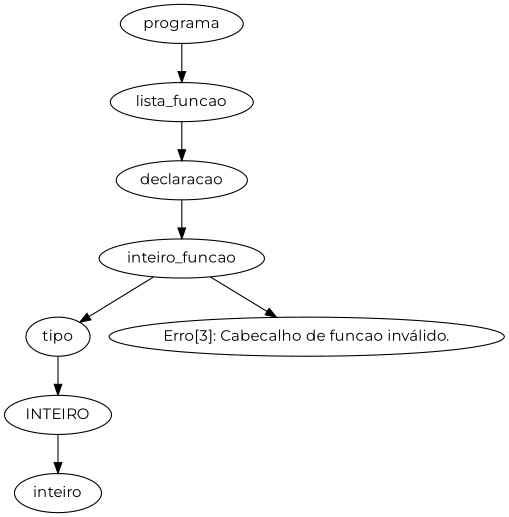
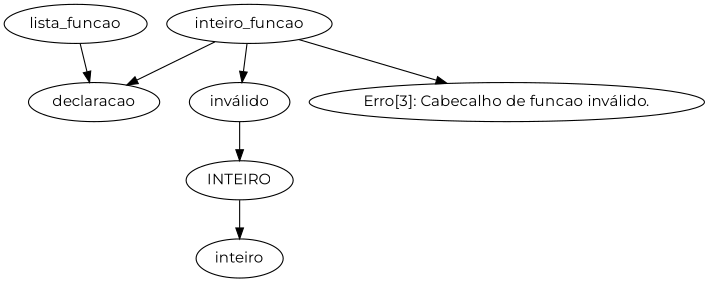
(182, 24) -> none
(182, 214) -> (176, 61)
(58, 337) -> (240, 102)
